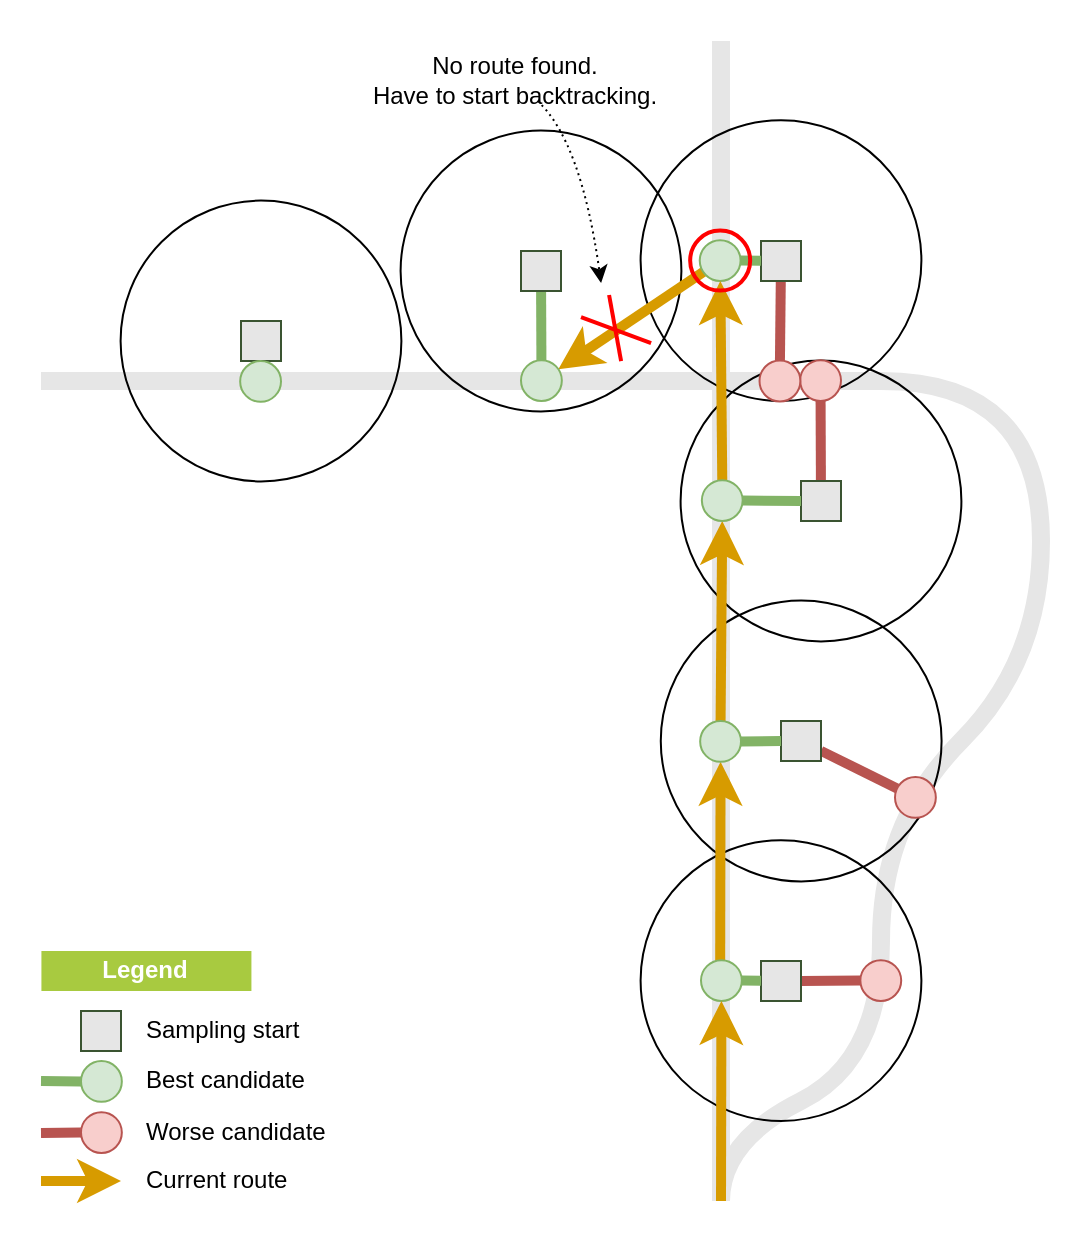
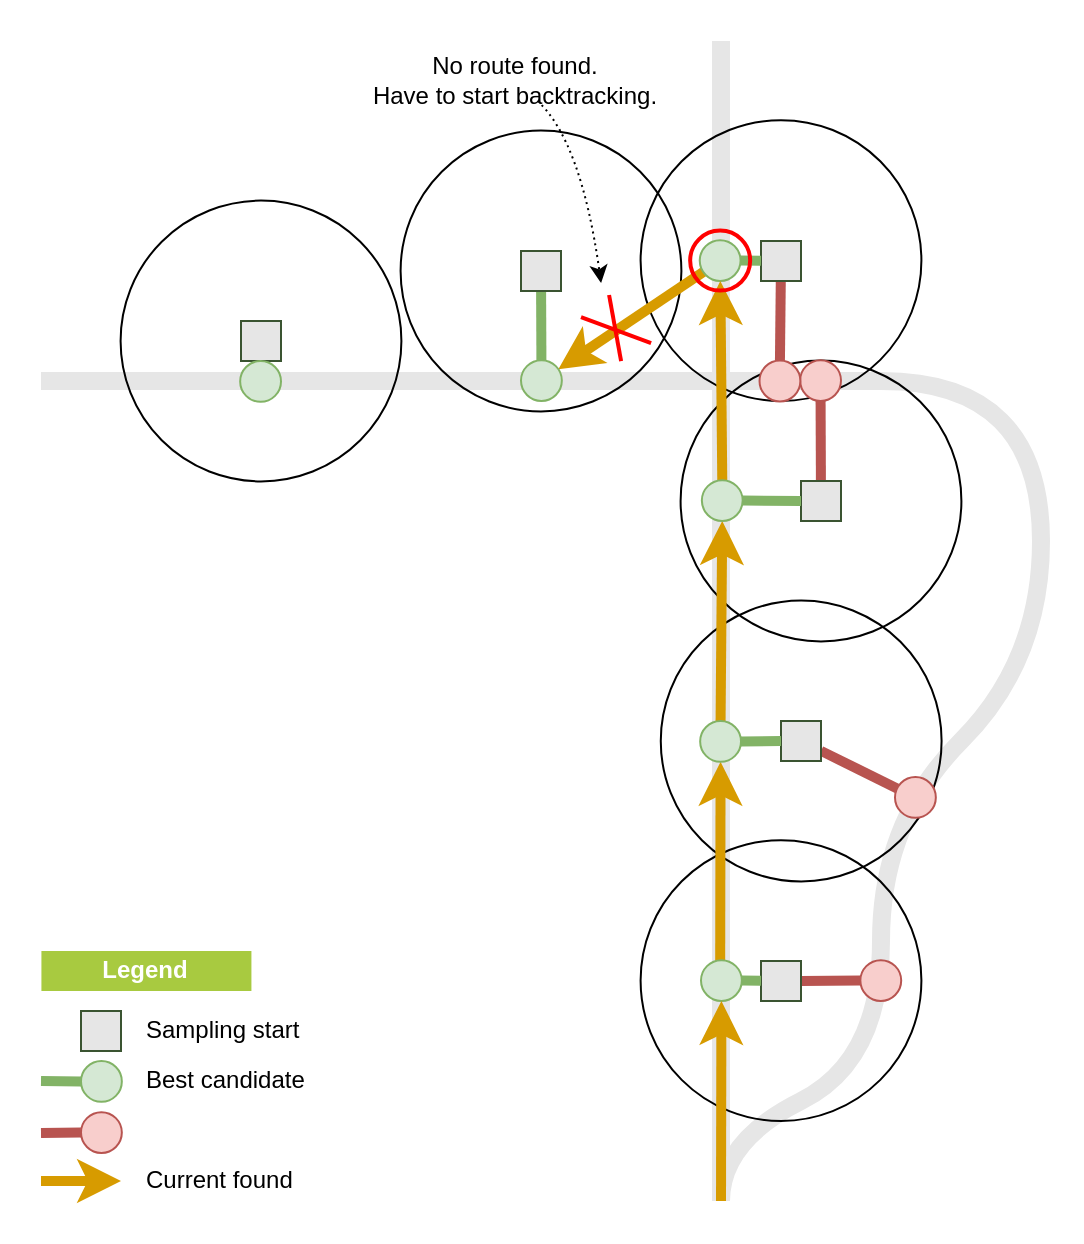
(242, 1133) -> none
(231, 1181) -> (231, 1181)
